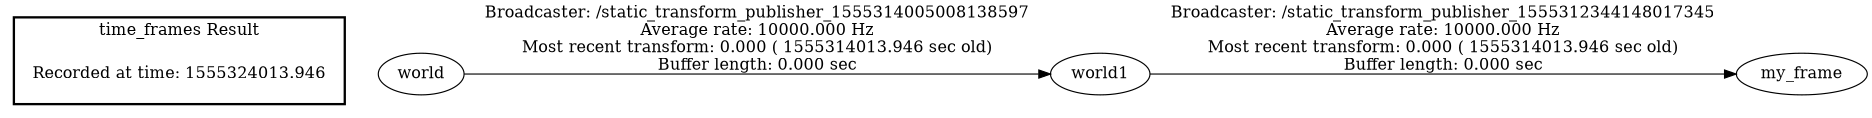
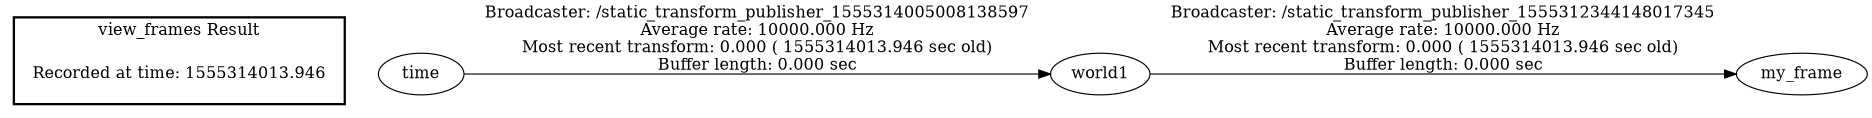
(179, 31) -> (179, 31)
(179, 74) -> (179, 74)
(421, 74) -> (421, 74)
